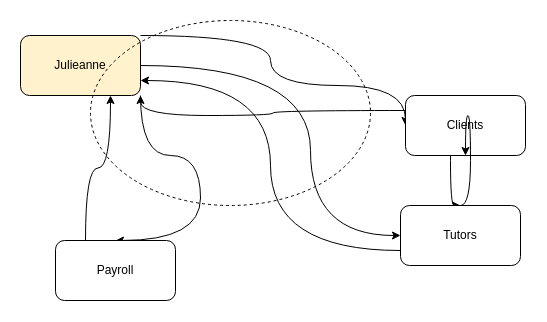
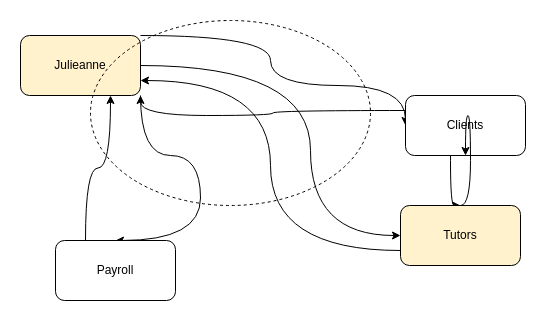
(461, 236) -> (461, 236)
